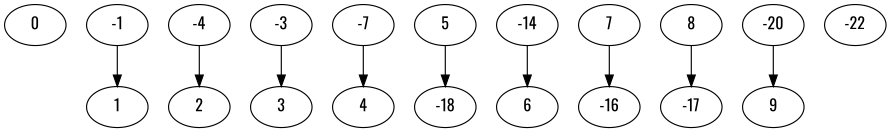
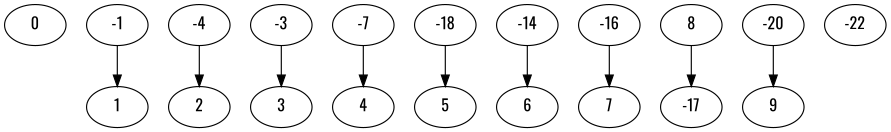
(445, 60) -> (445, 60)
(609, 60) -> (609, 60)
